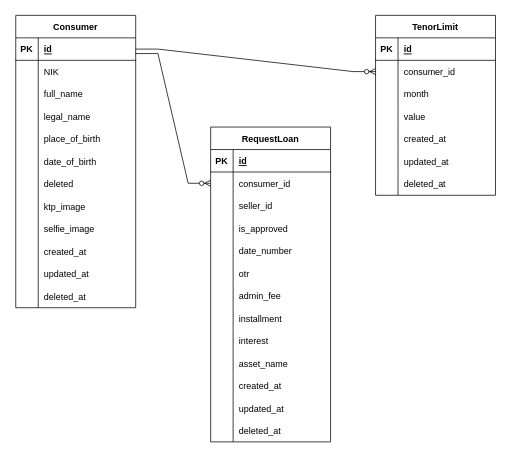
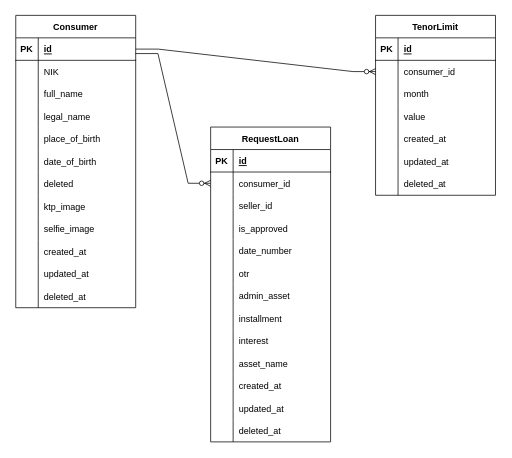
(260, 296) -> (265, 296)
